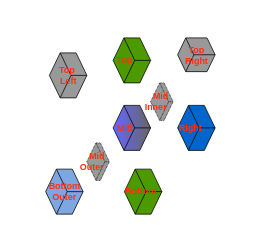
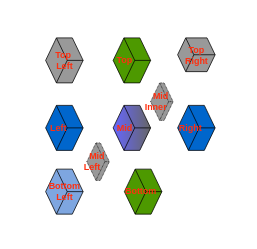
(68, 75) -> (64, 60)
none -> (64, 128)
(98, 162) -> (98, 162)
(65, 192) -> (65, 192)
